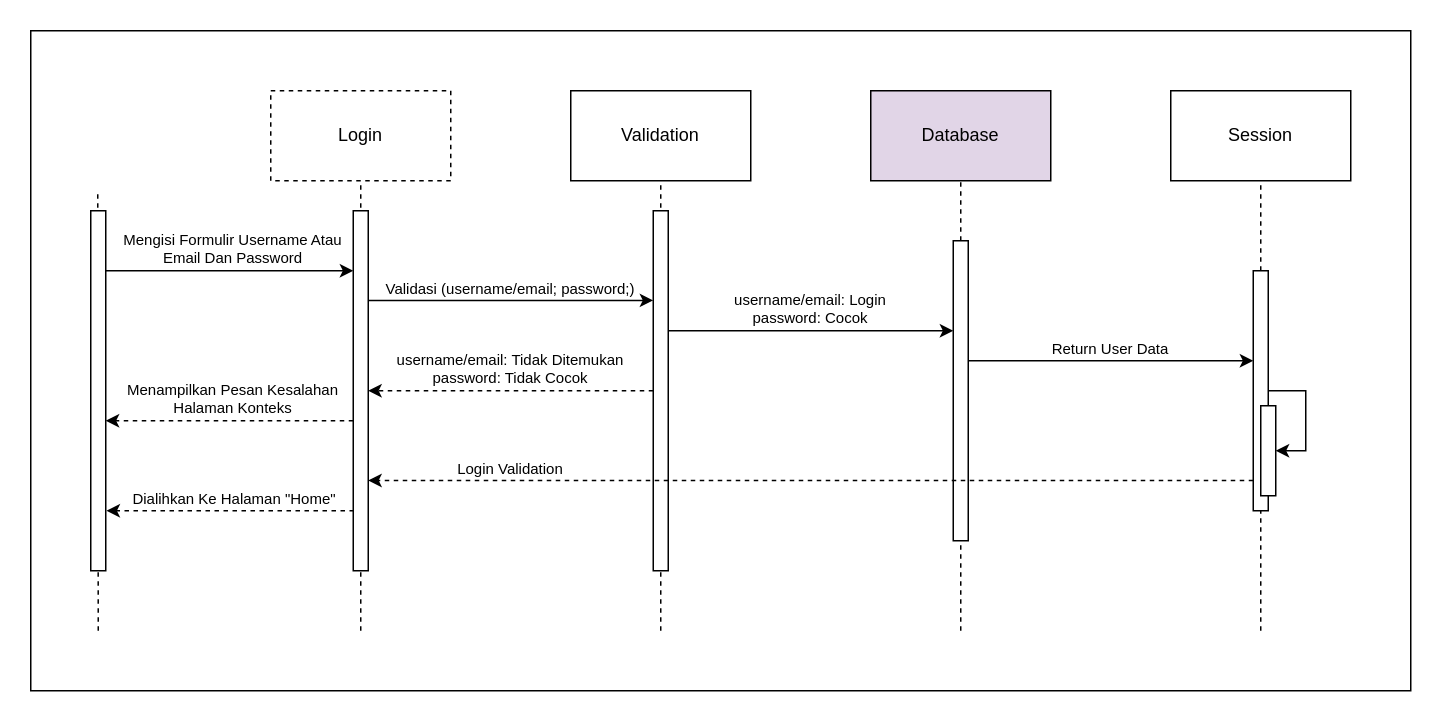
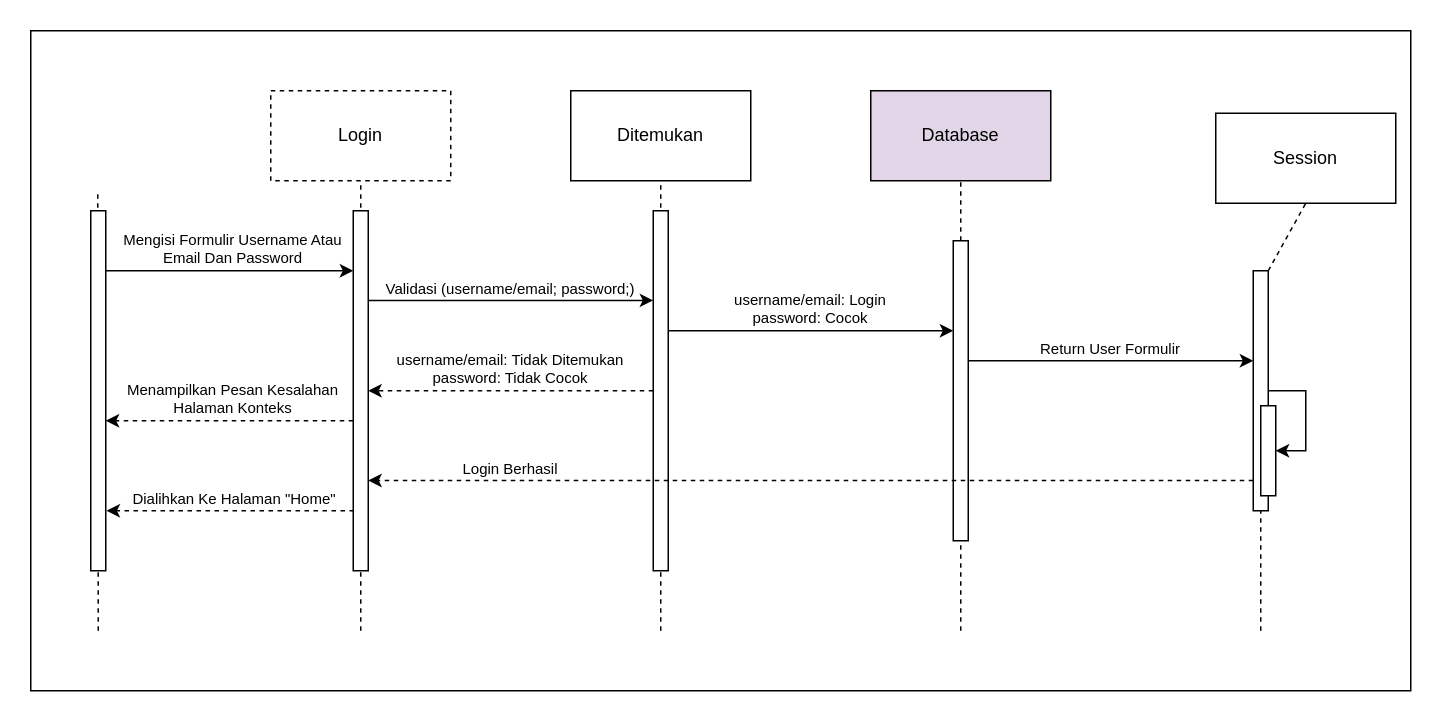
(661, 136) -> (661, 136)
(1261, 136) -> (1306, 158)
(1111, 349) -> (1111, 349)
(511, 469) -> (511, 469)
